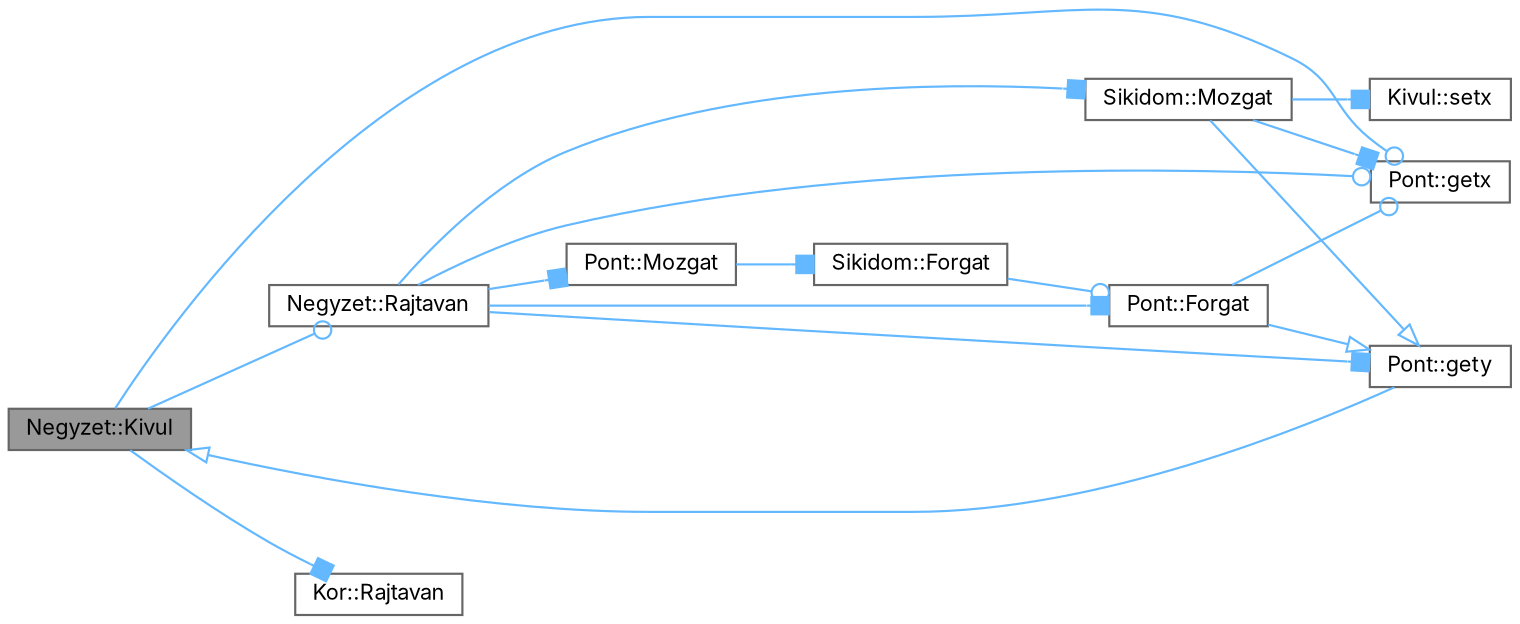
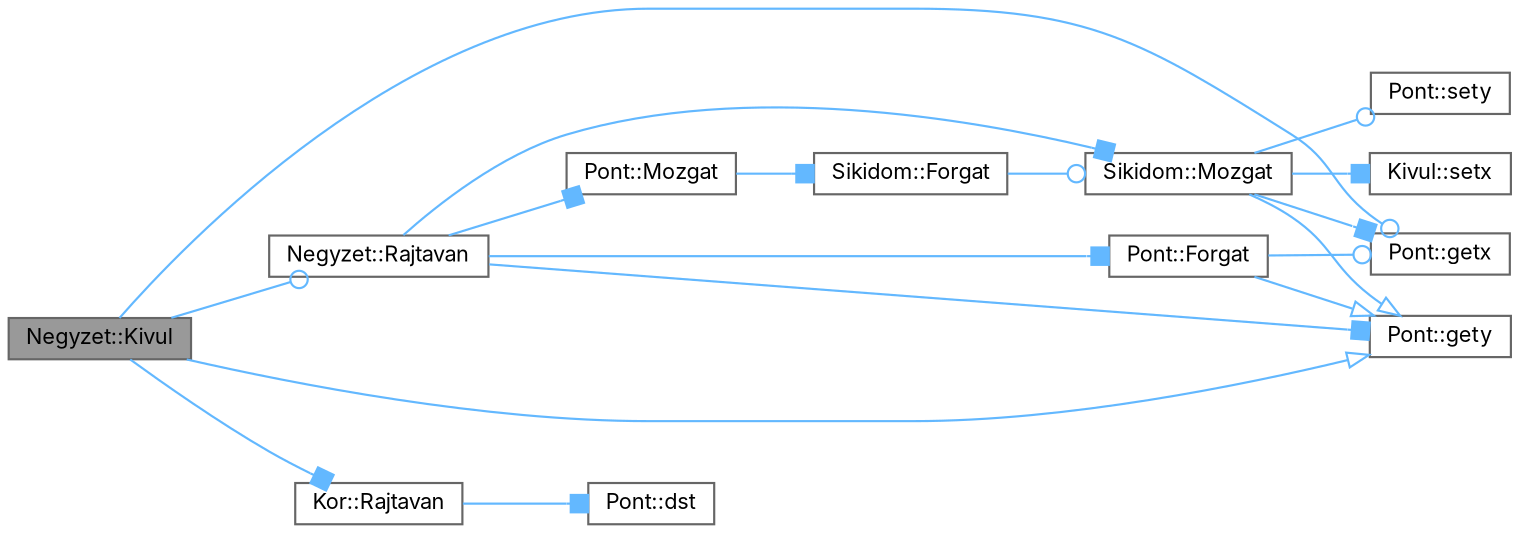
none -> (1440, 93)
(878, 180) -> none
(1050, 285) -> (1038, 174)
none -> (651, 504)
(809, 512) -> (767, 421)
